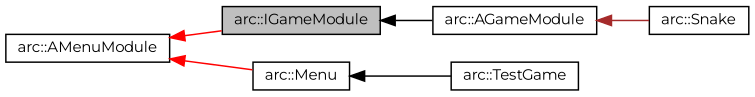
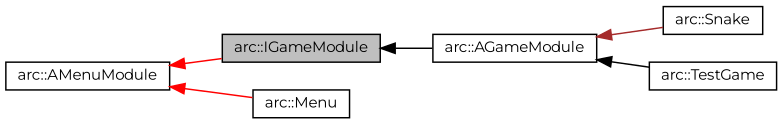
(408, 76) -> (630, 64)
